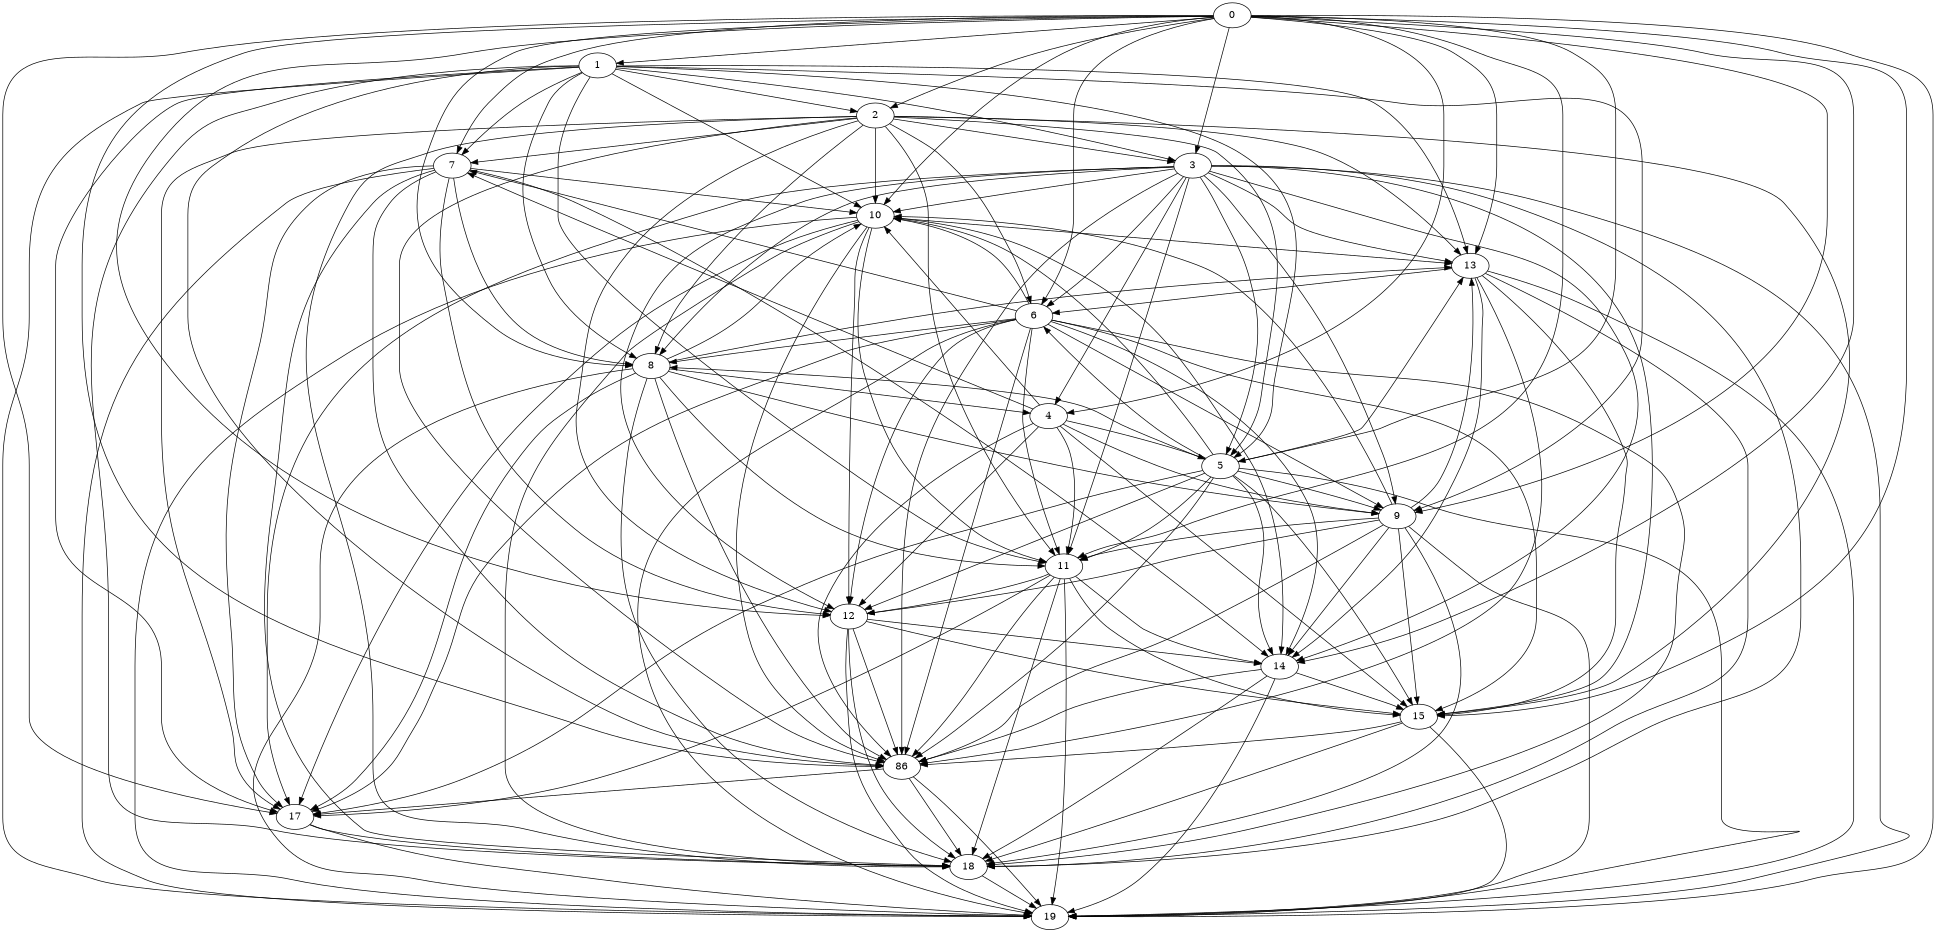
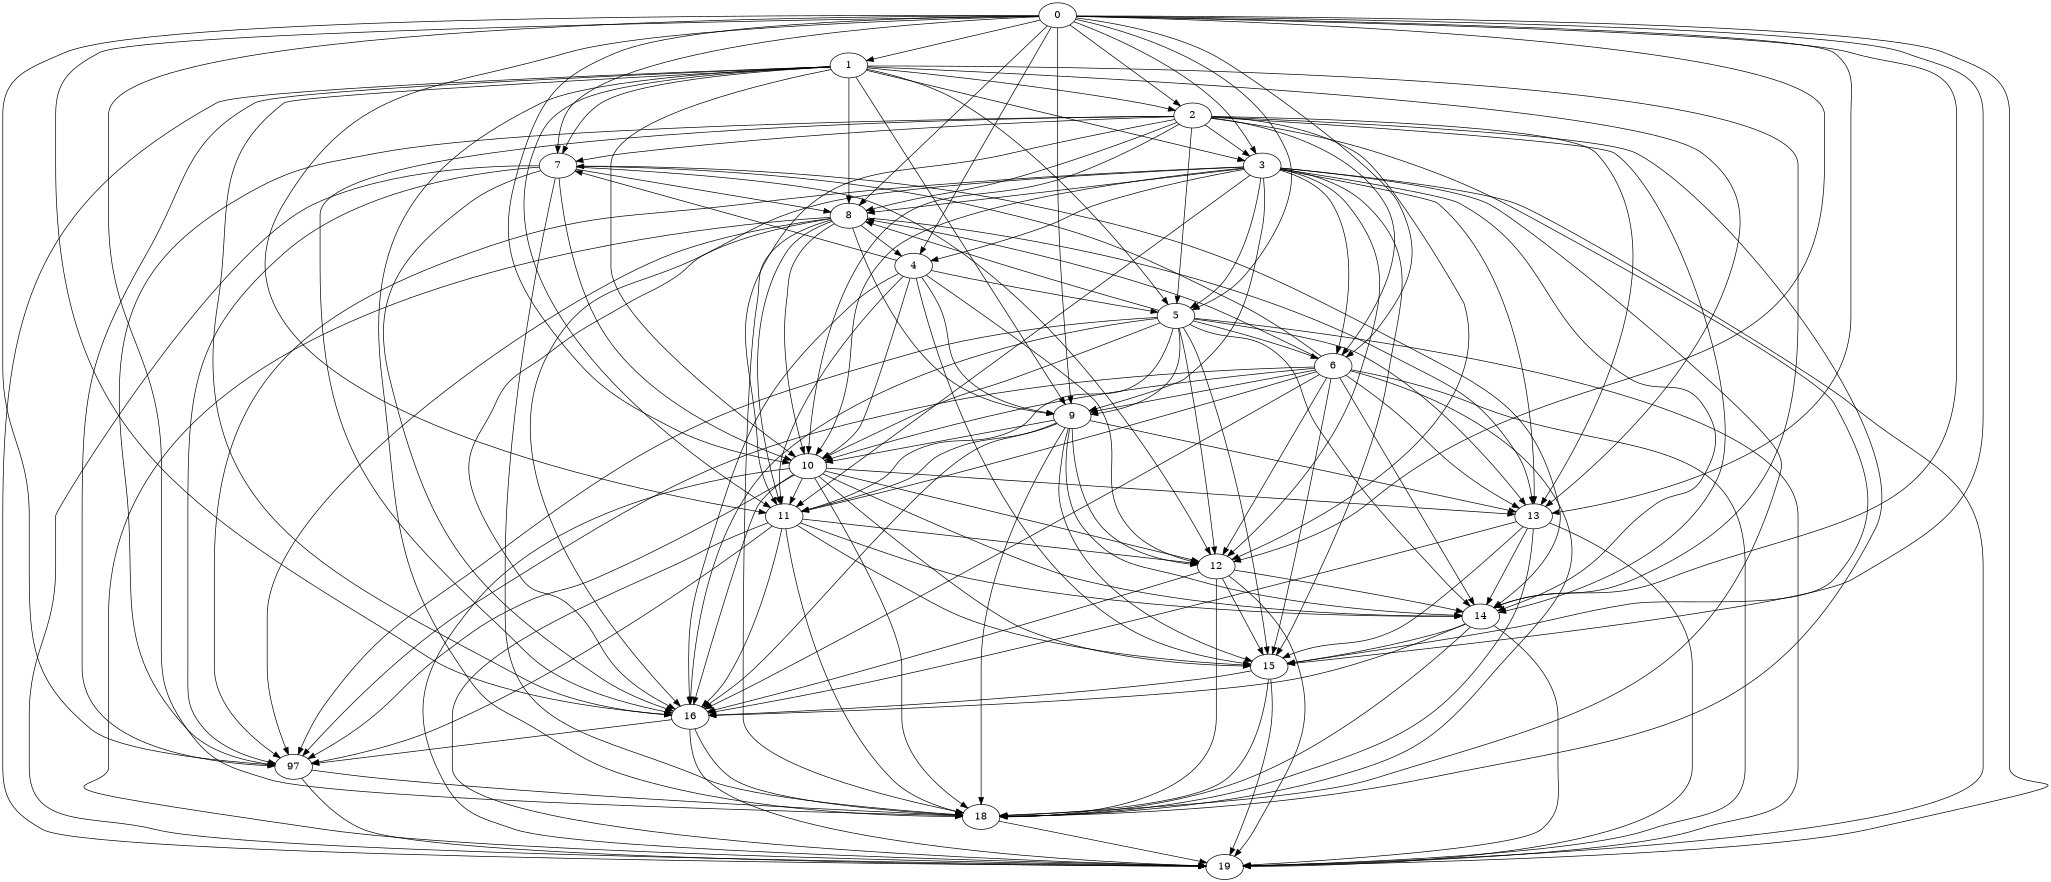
none -> (1651, 106)
none -> (1673, 237)
(1265, 289) -> (1428, 442)
none -> (136, 344)
none -> (1009, 621)
(902, 767) -> (690, 717)
(295, 817) -> (294, 767)
(1540, 869) -> none
